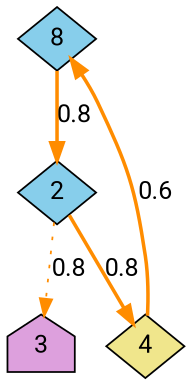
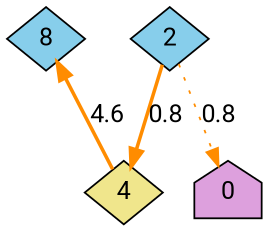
(57, 107) -> none
(155, 193) -> (107, 116)
(41, 346) -> (228, 193)
